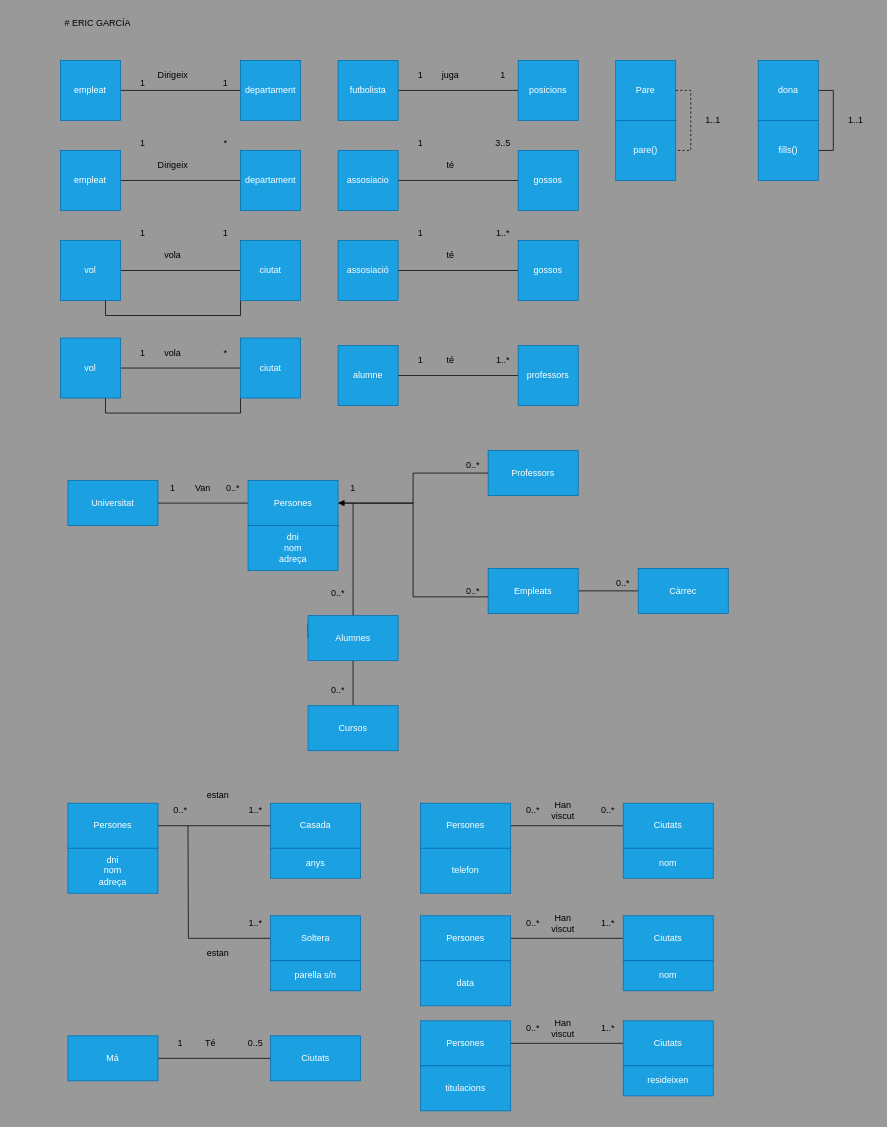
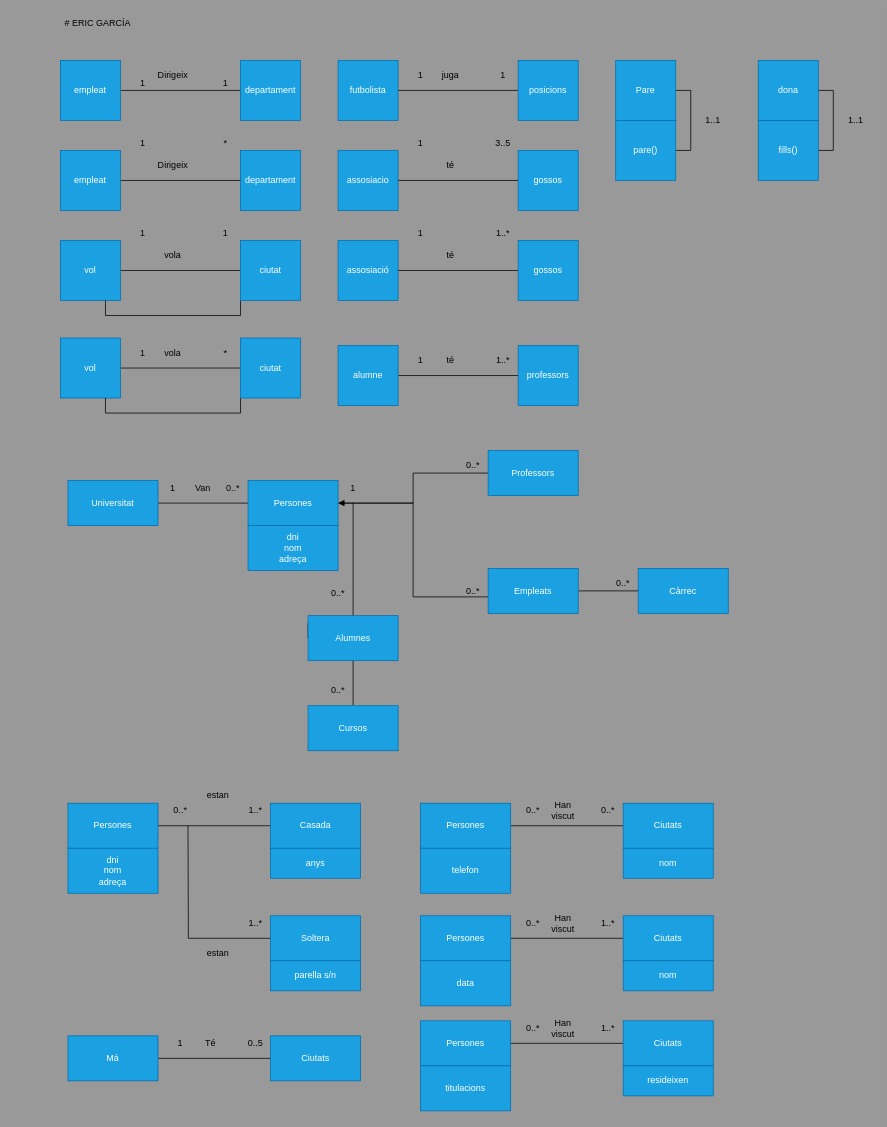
(690, 120) -> (690, 120)
